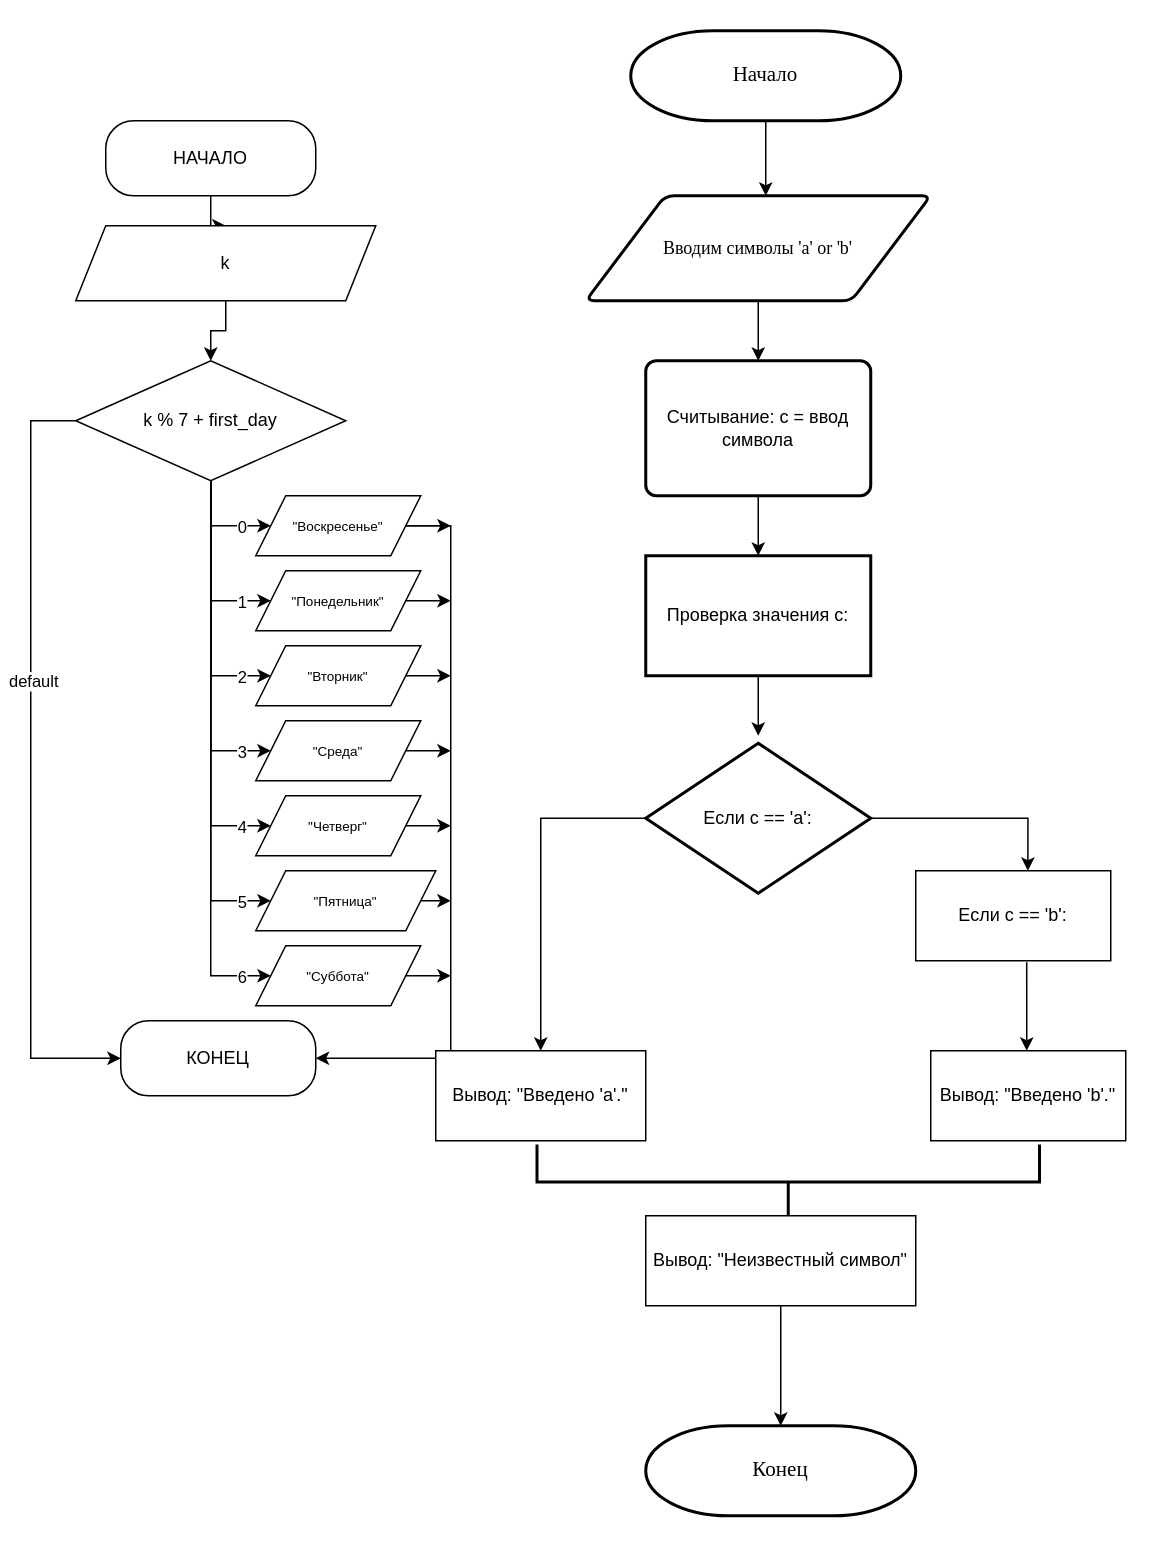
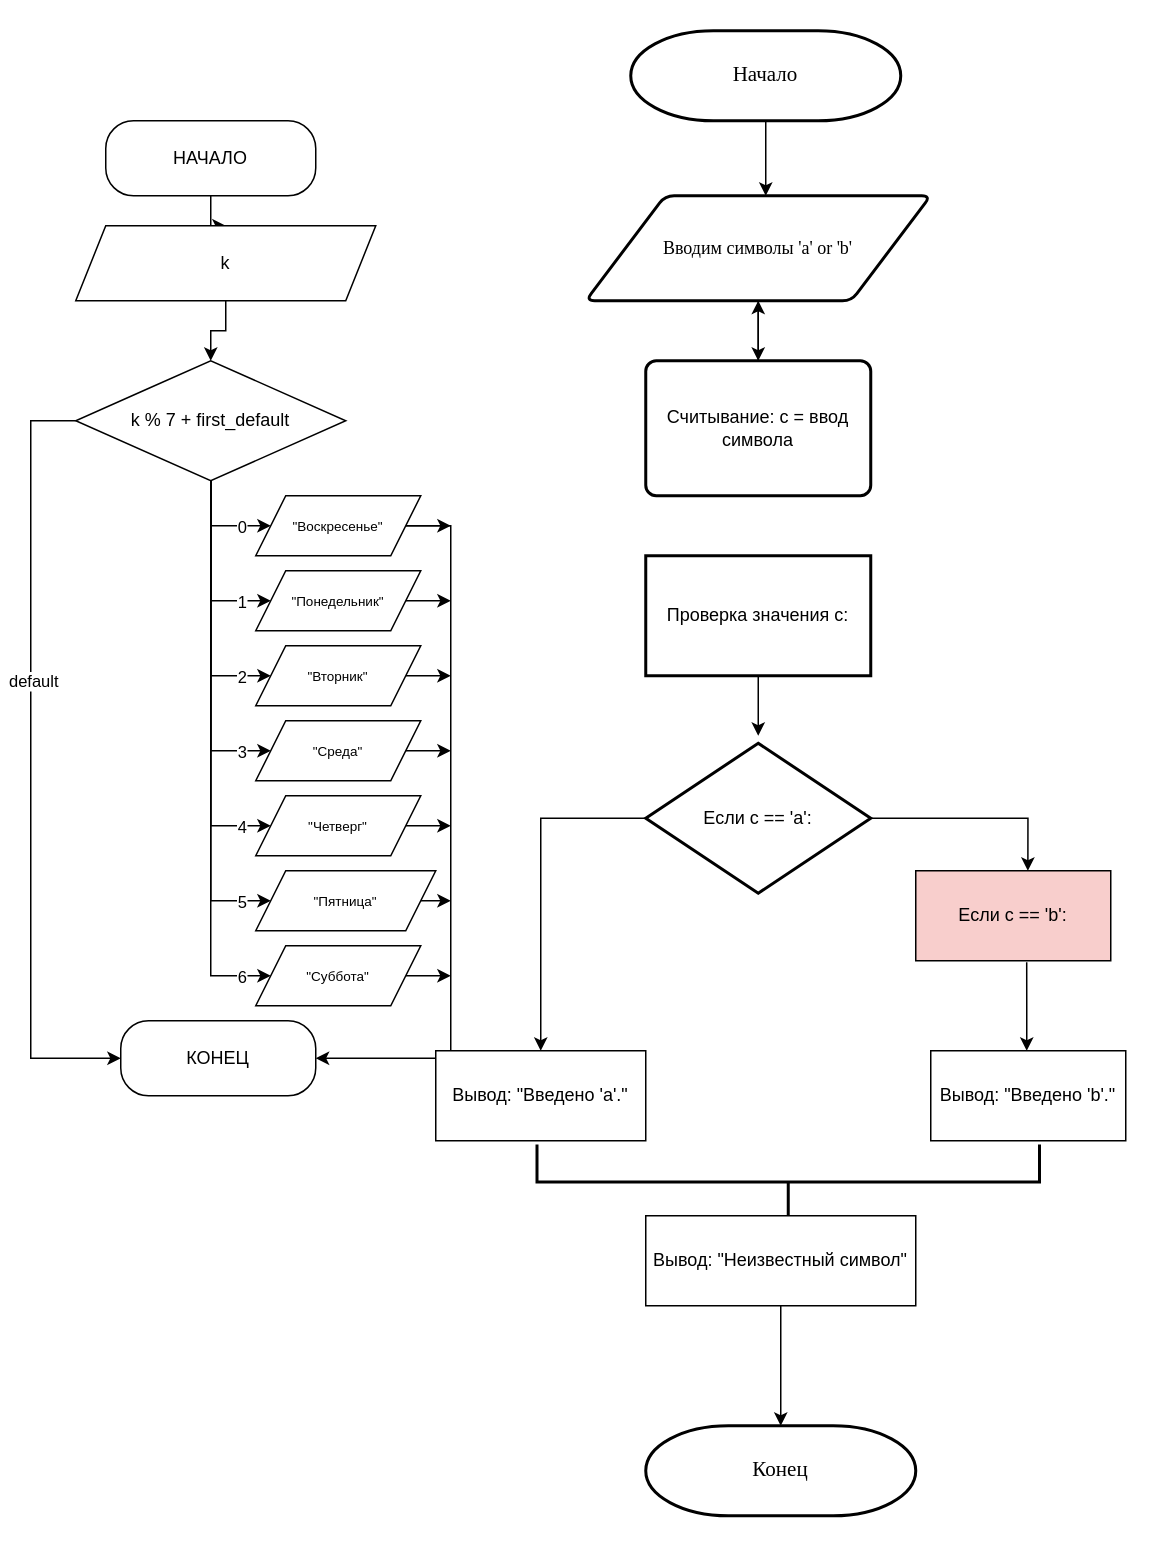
(211, 421) -> (211, 421)
(758, 521) -> (758, 359)
(1013, 916) -> (1013, 916)
